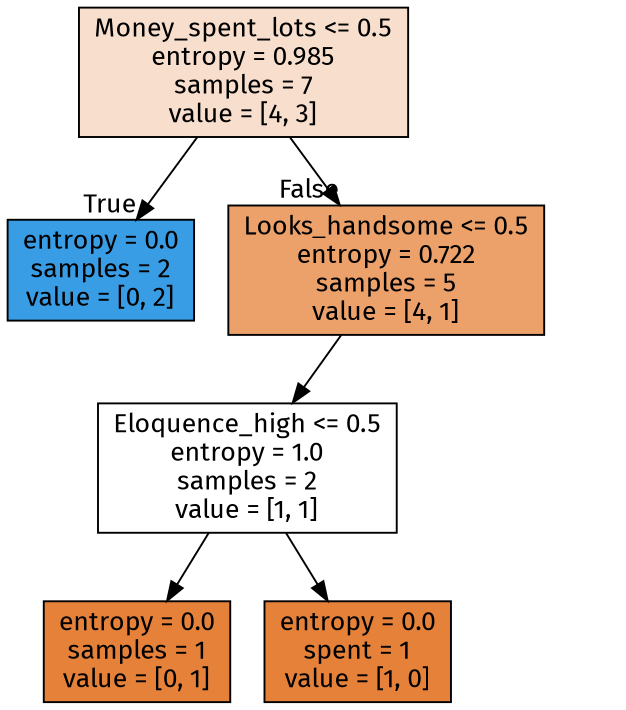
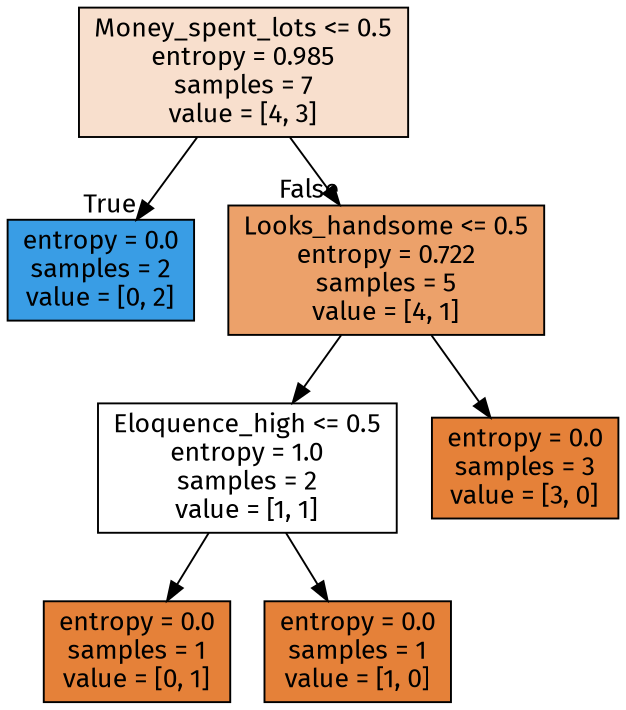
none -> (525, 468)
(358, 652) -> (358, 652)
